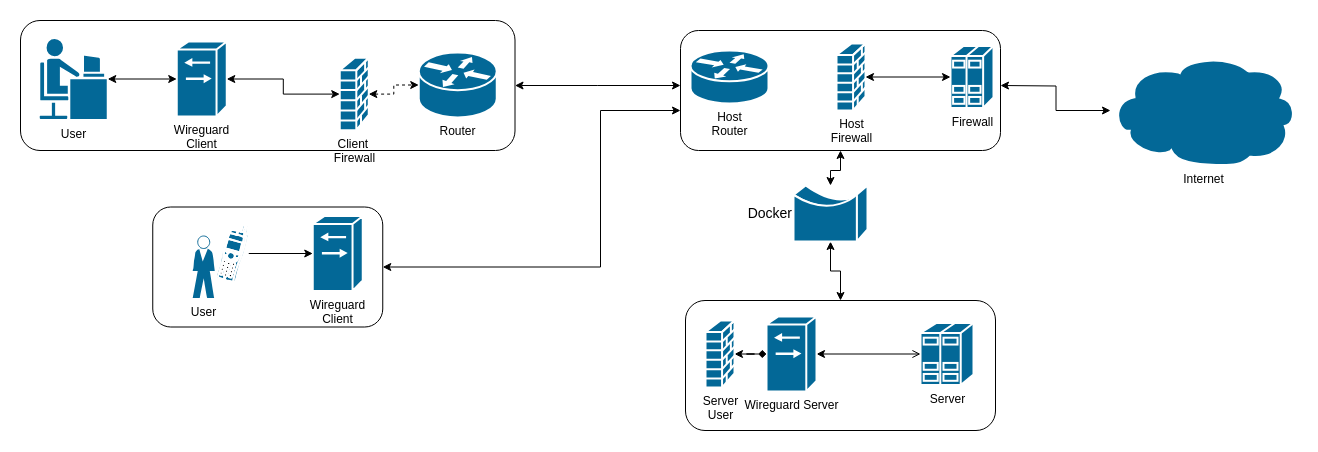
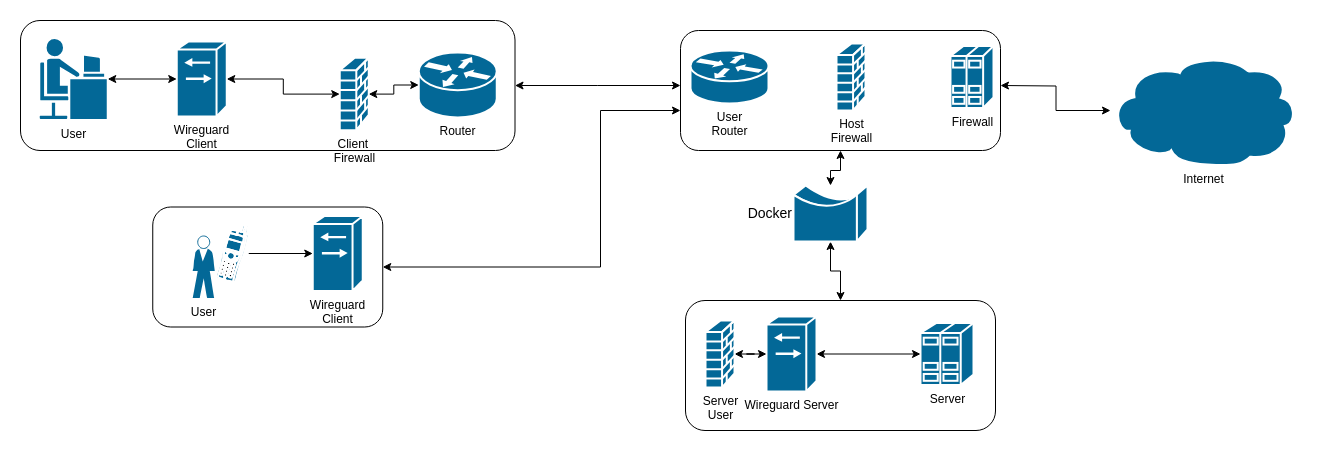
(908, 77) -> none
(394, 91) -> (394, 91)
(730, 125) -> (730, 125)
(757, 354) -> (758, 354)
(913, 354) -> (912, 354)
